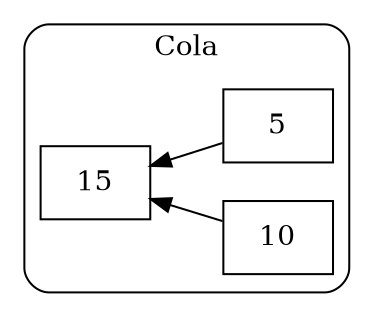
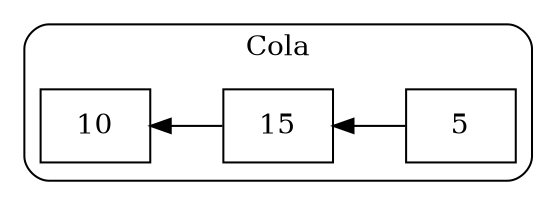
(196, 213) -> (197, 126)
